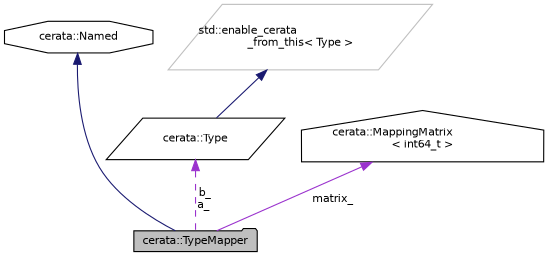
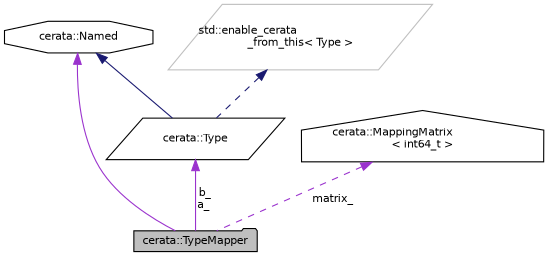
none -> (139, 89)
(238, 98) -> (238, 98)
(98, 165) -> (98, 165)
(289, 199) -> (289, 199)
(196, 201) -> (196, 201)
